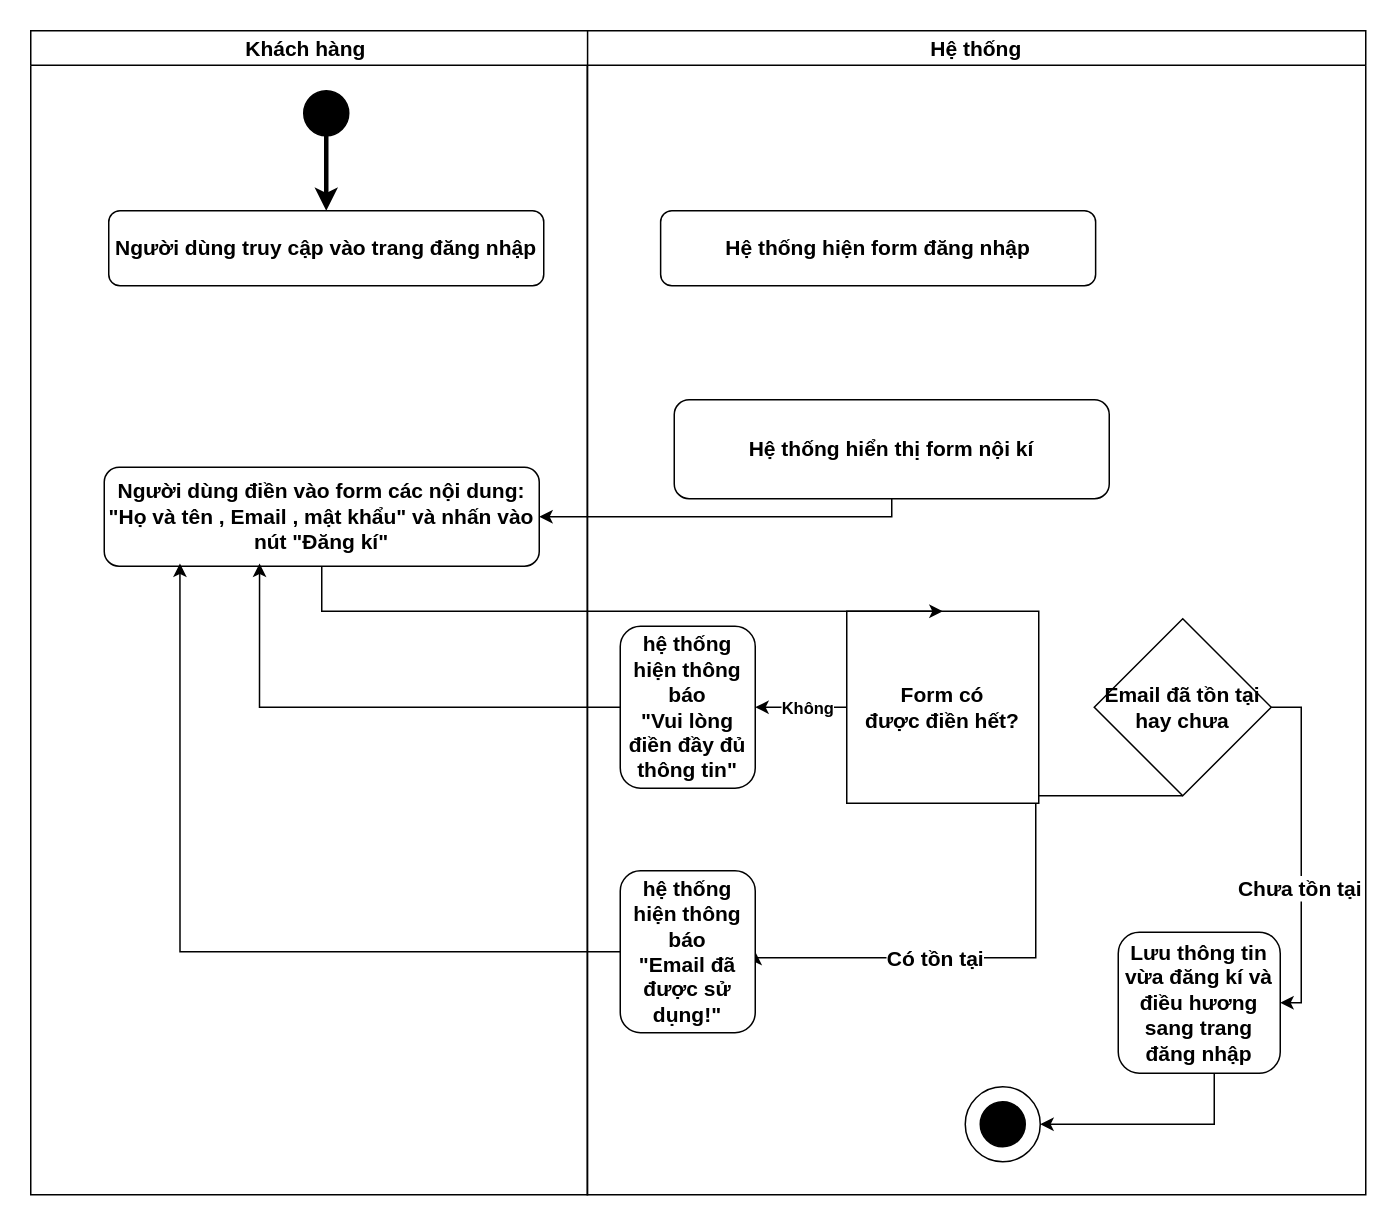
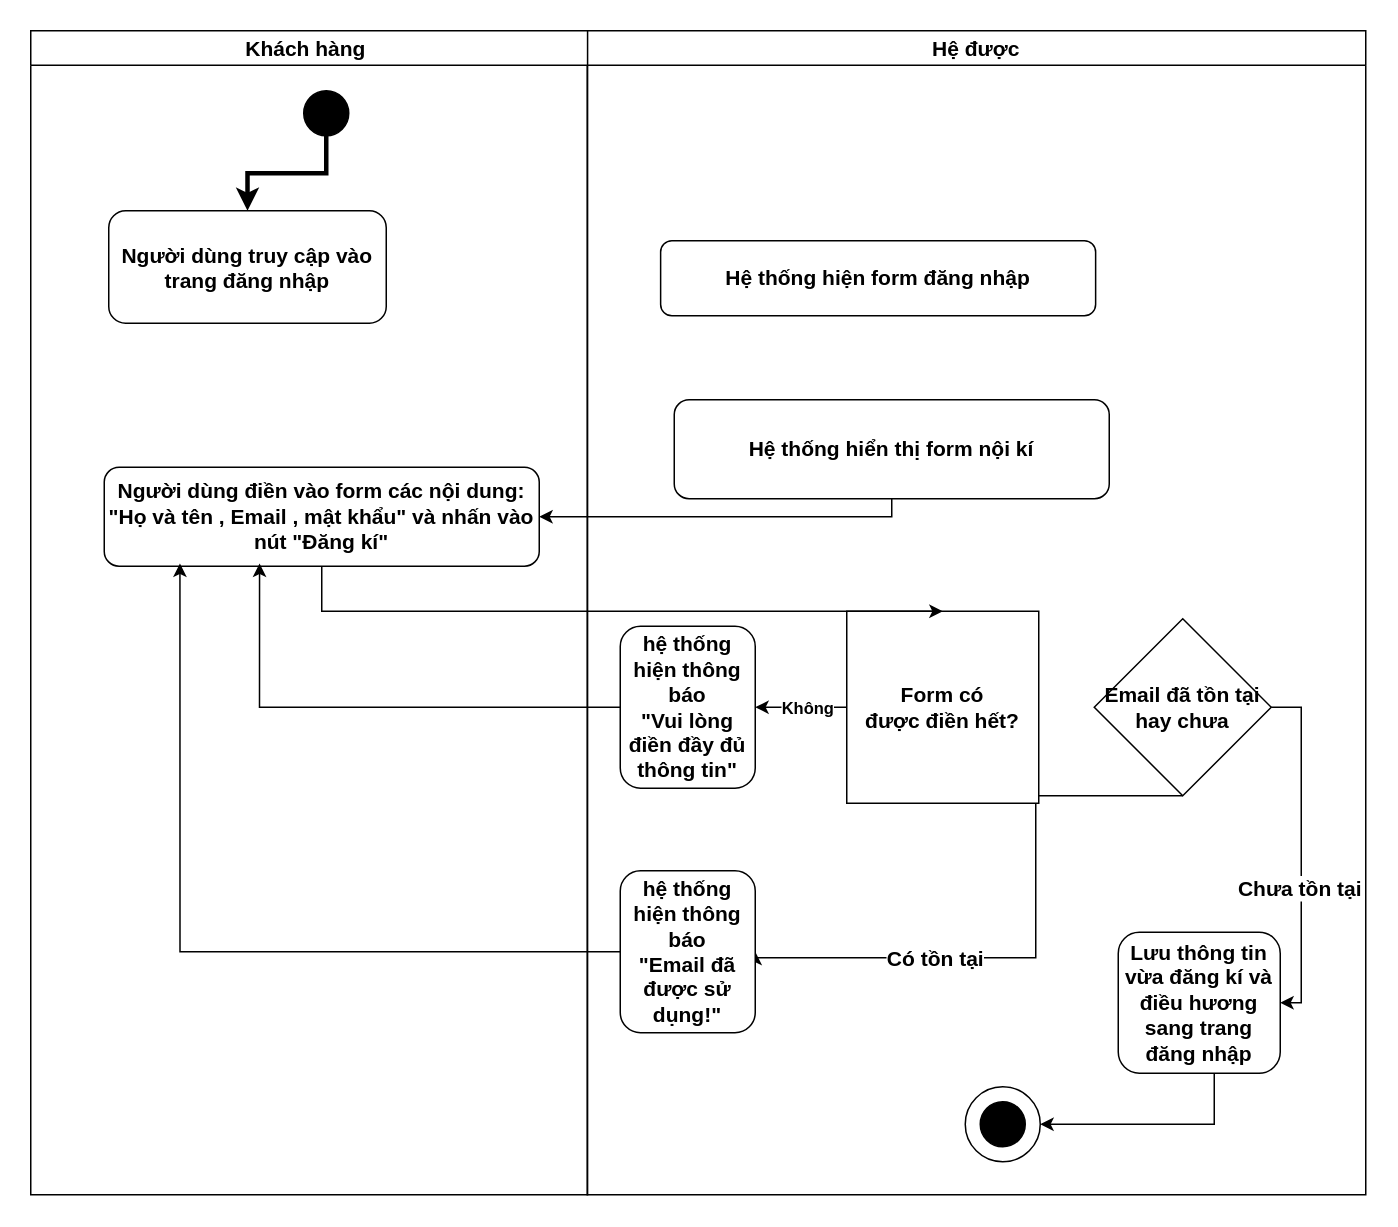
(977, 49) -> (977, 49)
(326, 248) -> (248, 267)
(878, 248) -> (878, 278)
